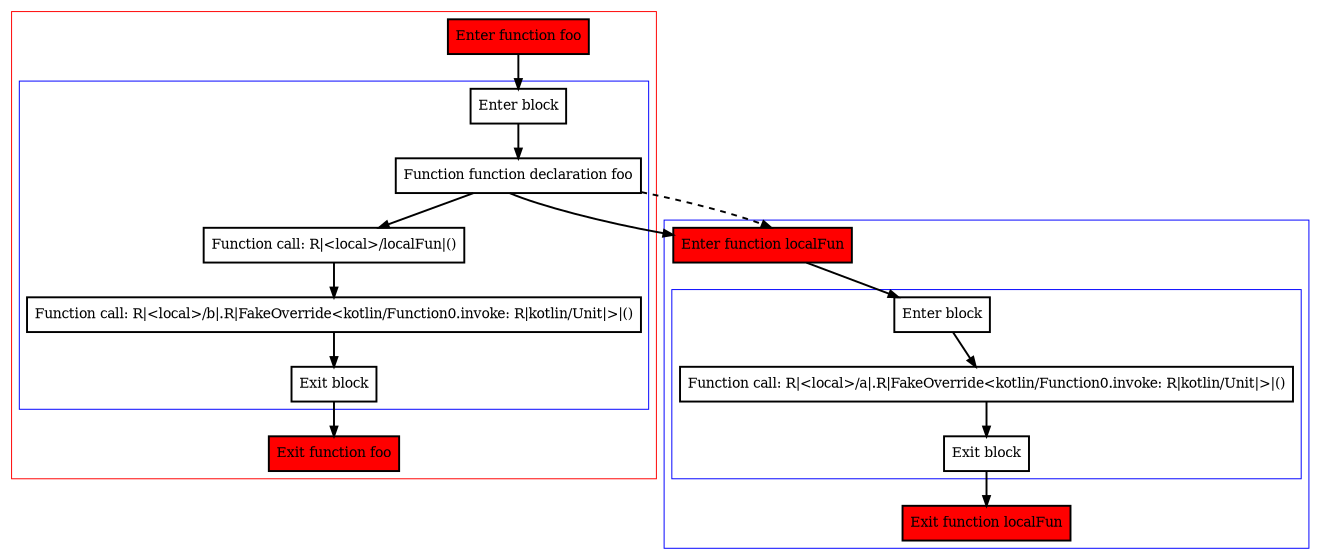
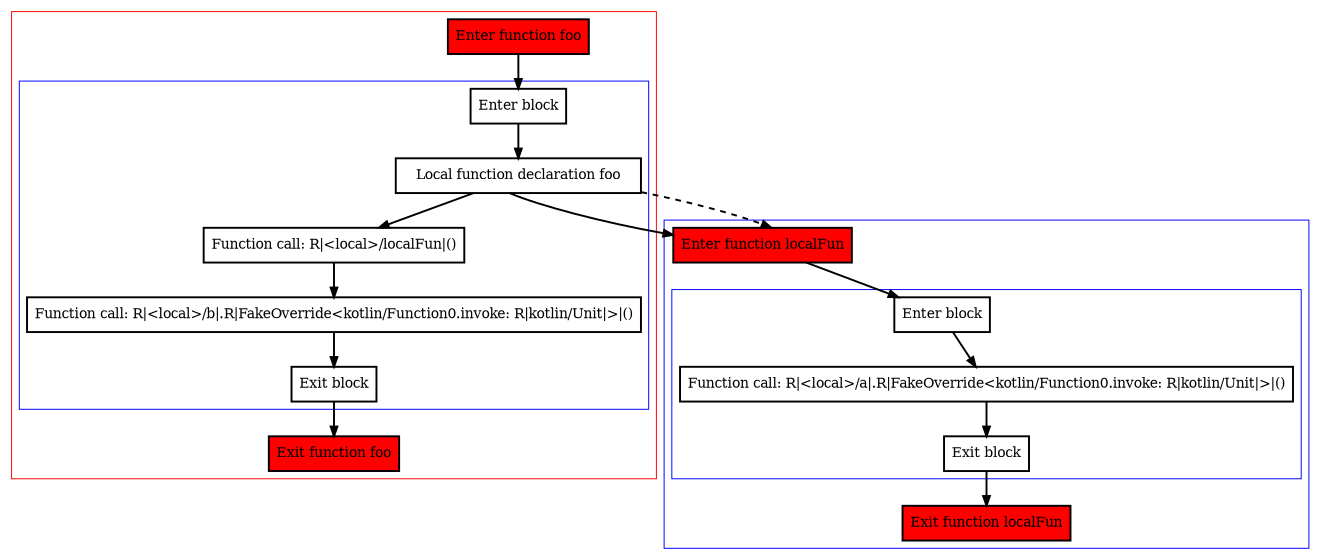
(518, 176) -> (518, 176)
